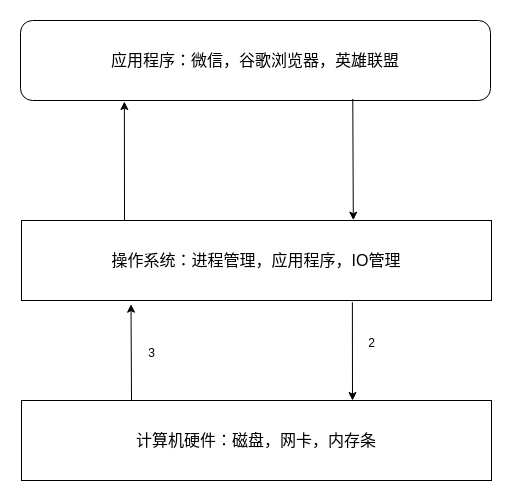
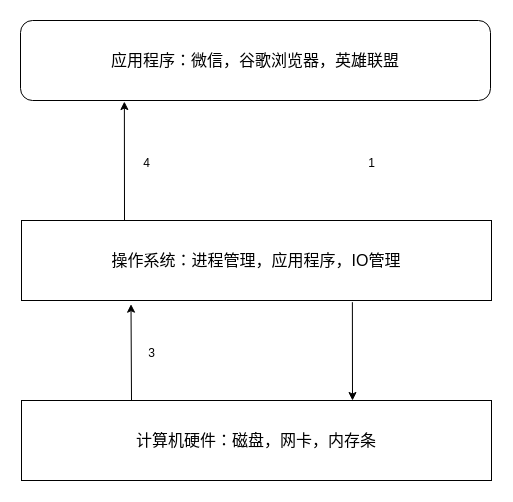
(353, 156) -> none
none -> (147, 164)
none -> (372, 164)
(372, 344) -> none
